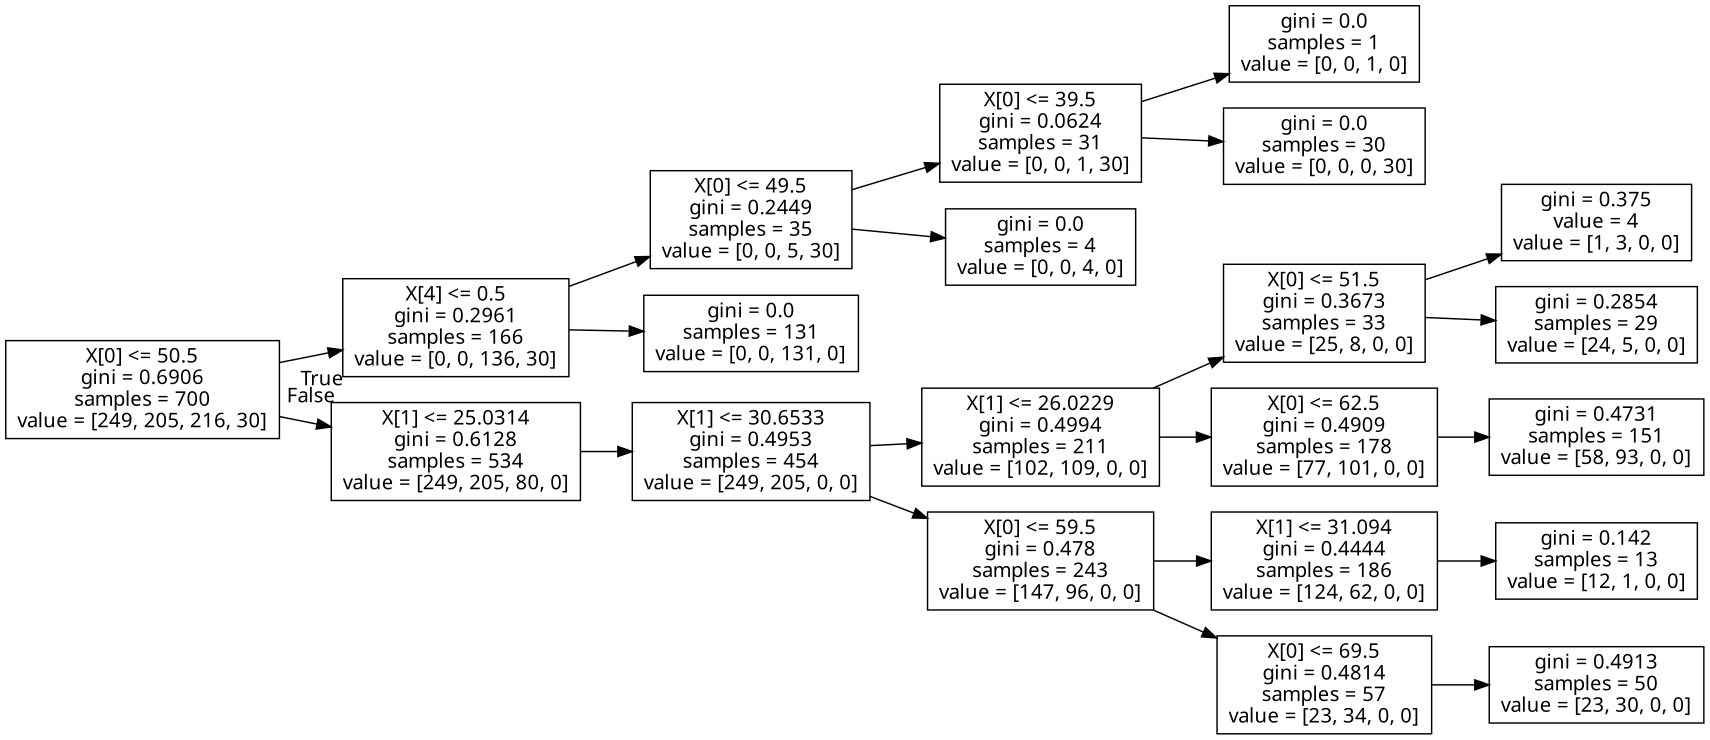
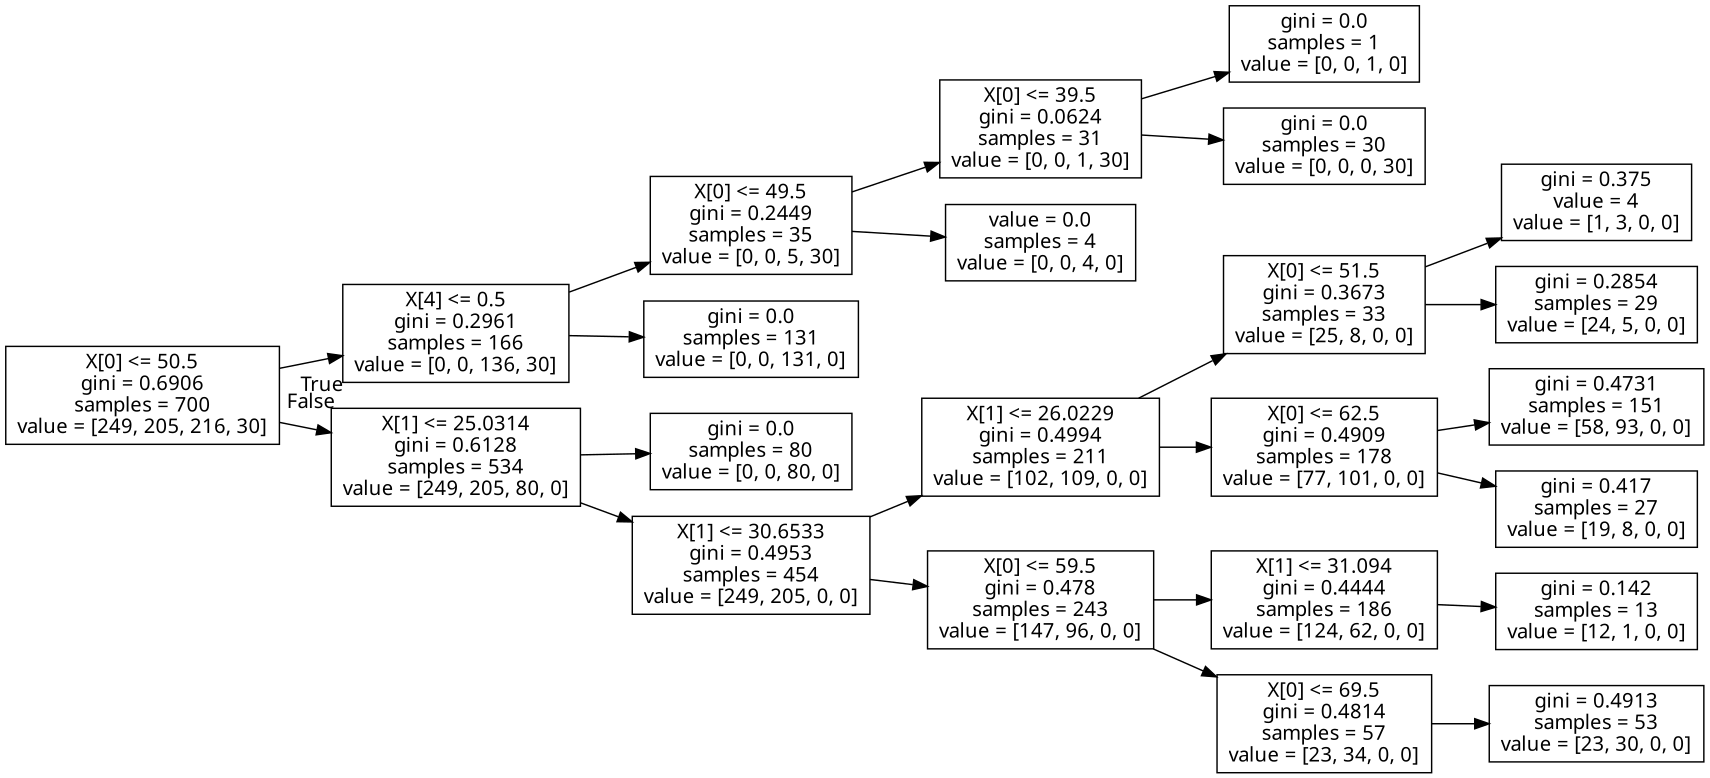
(1041, 247) -> (1041, 243)
none -> (751, 452)
none -> (1597, 509)
(1597, 685) -> (1597, 724)
